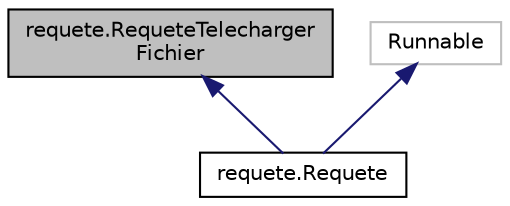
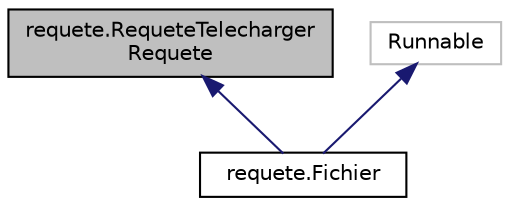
(171, 43) -> (171, 43)
(303, 175) -> (303, 175)
